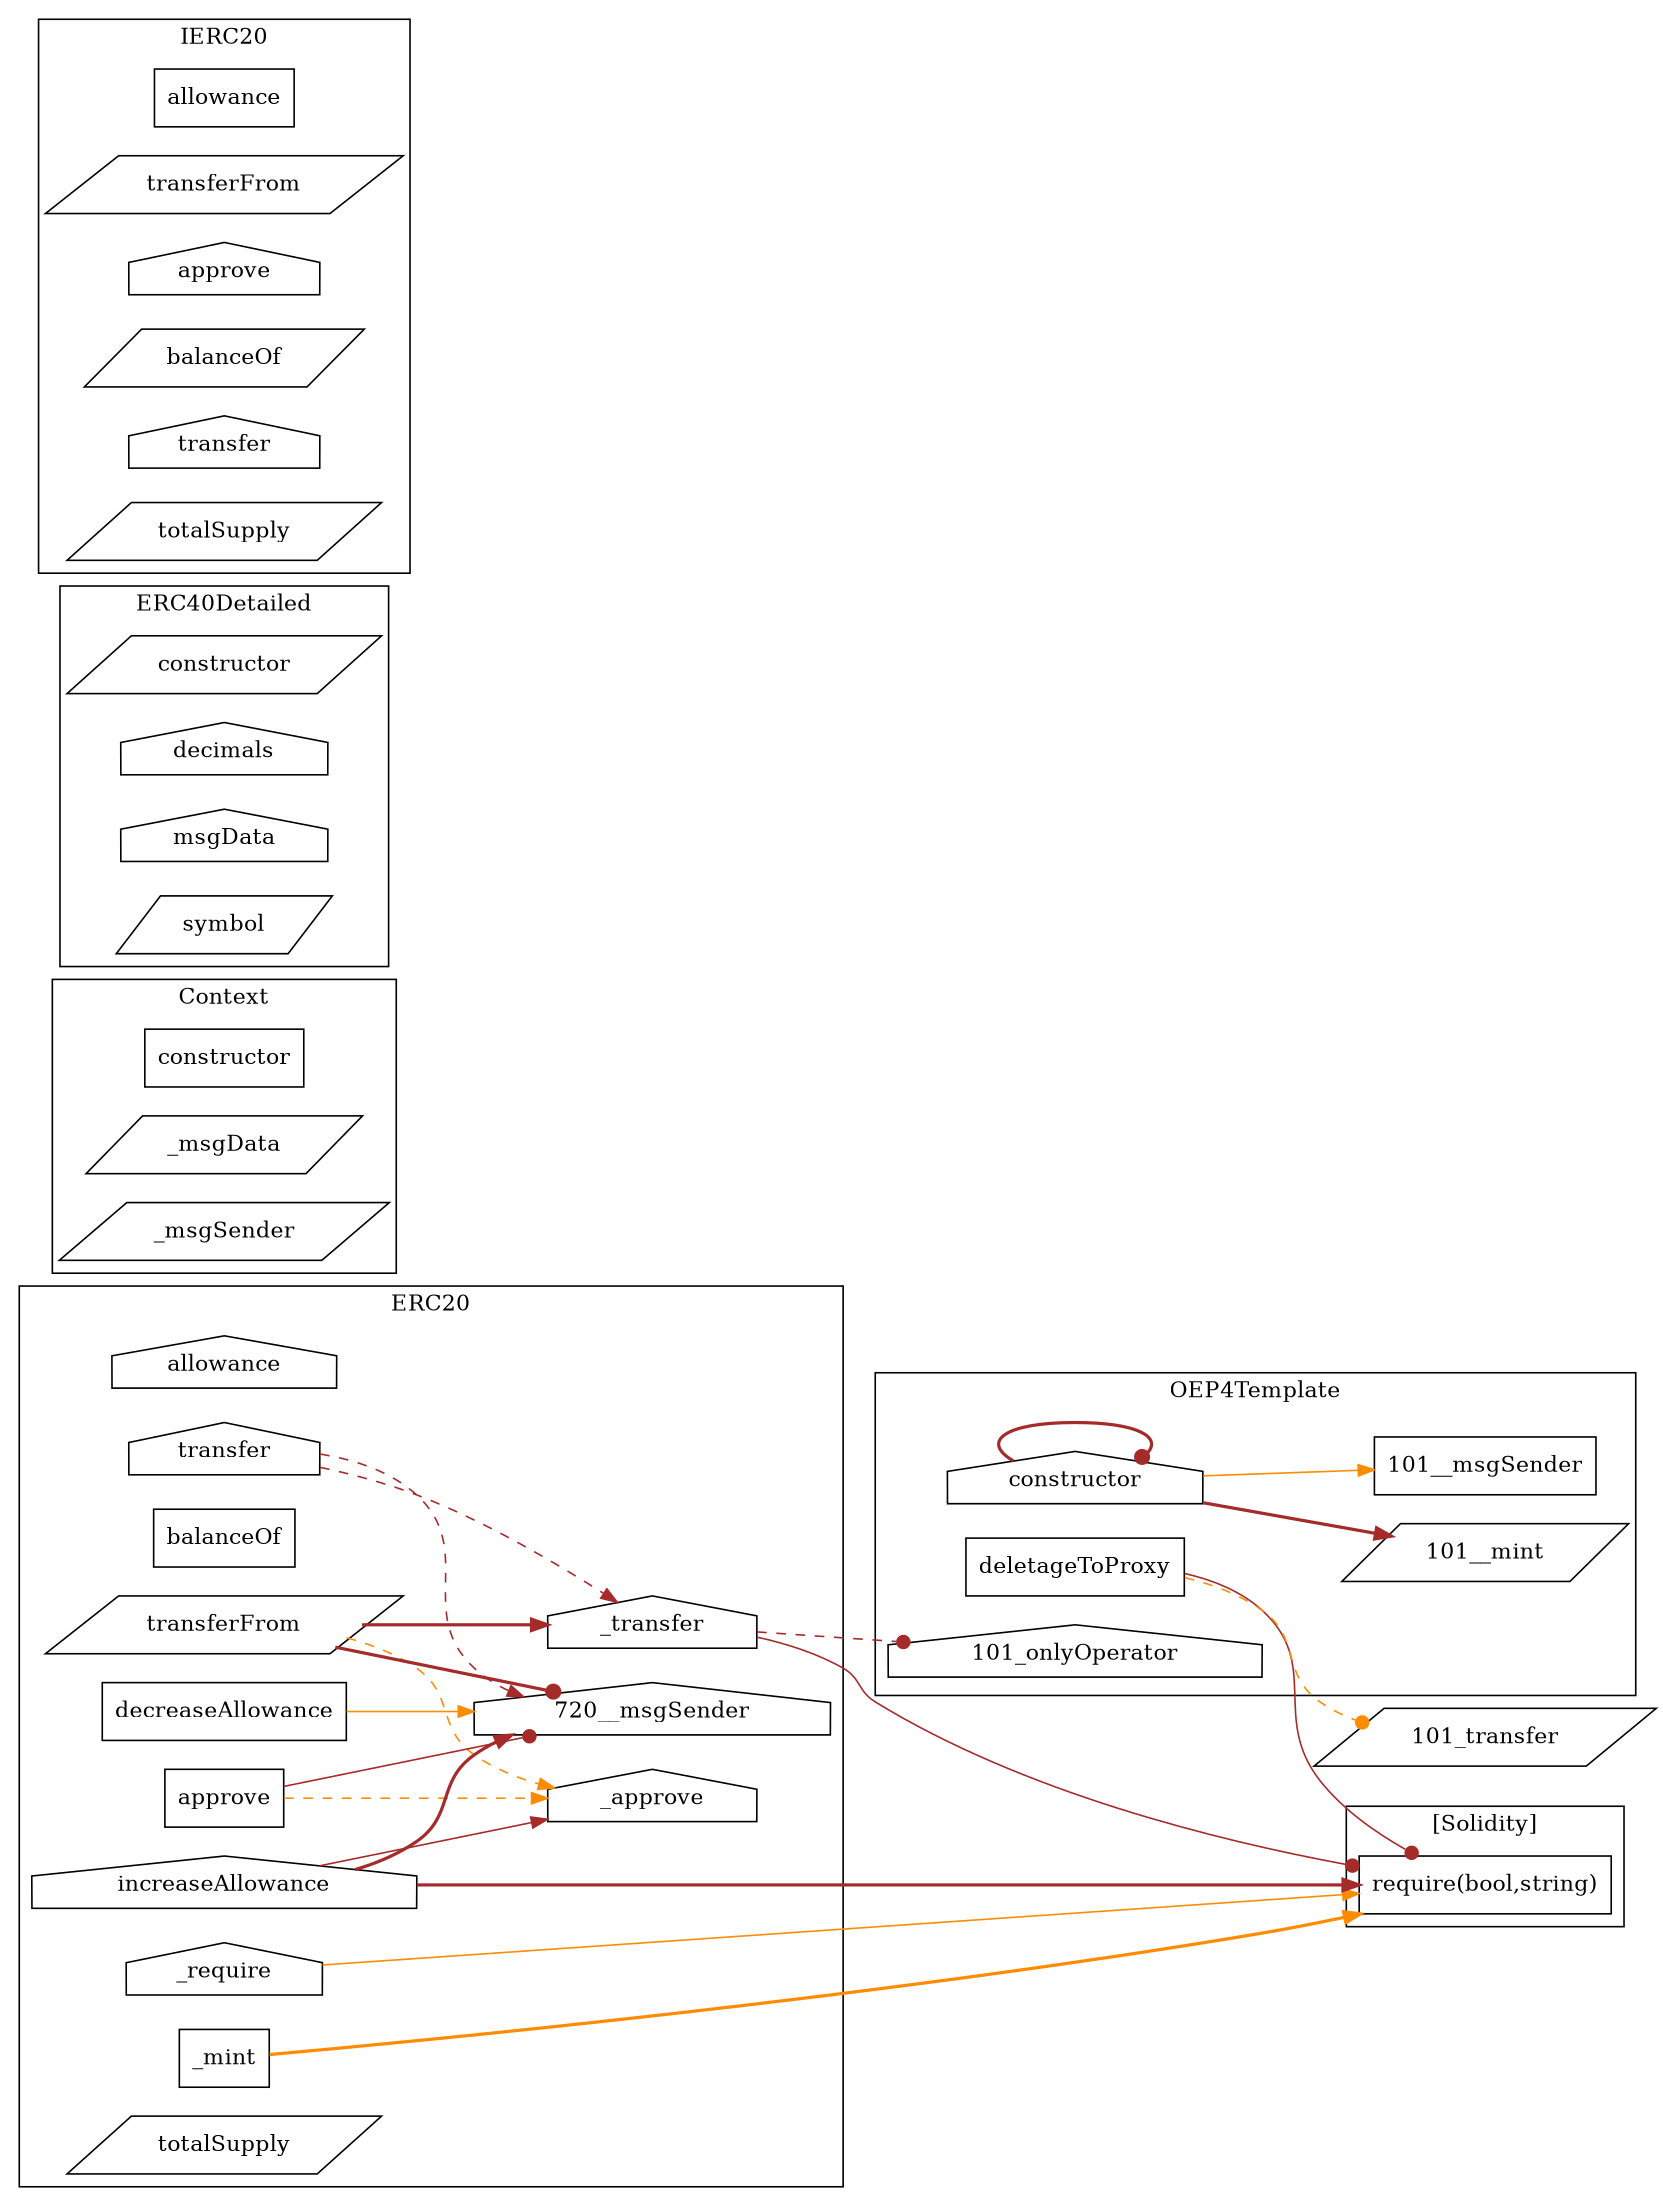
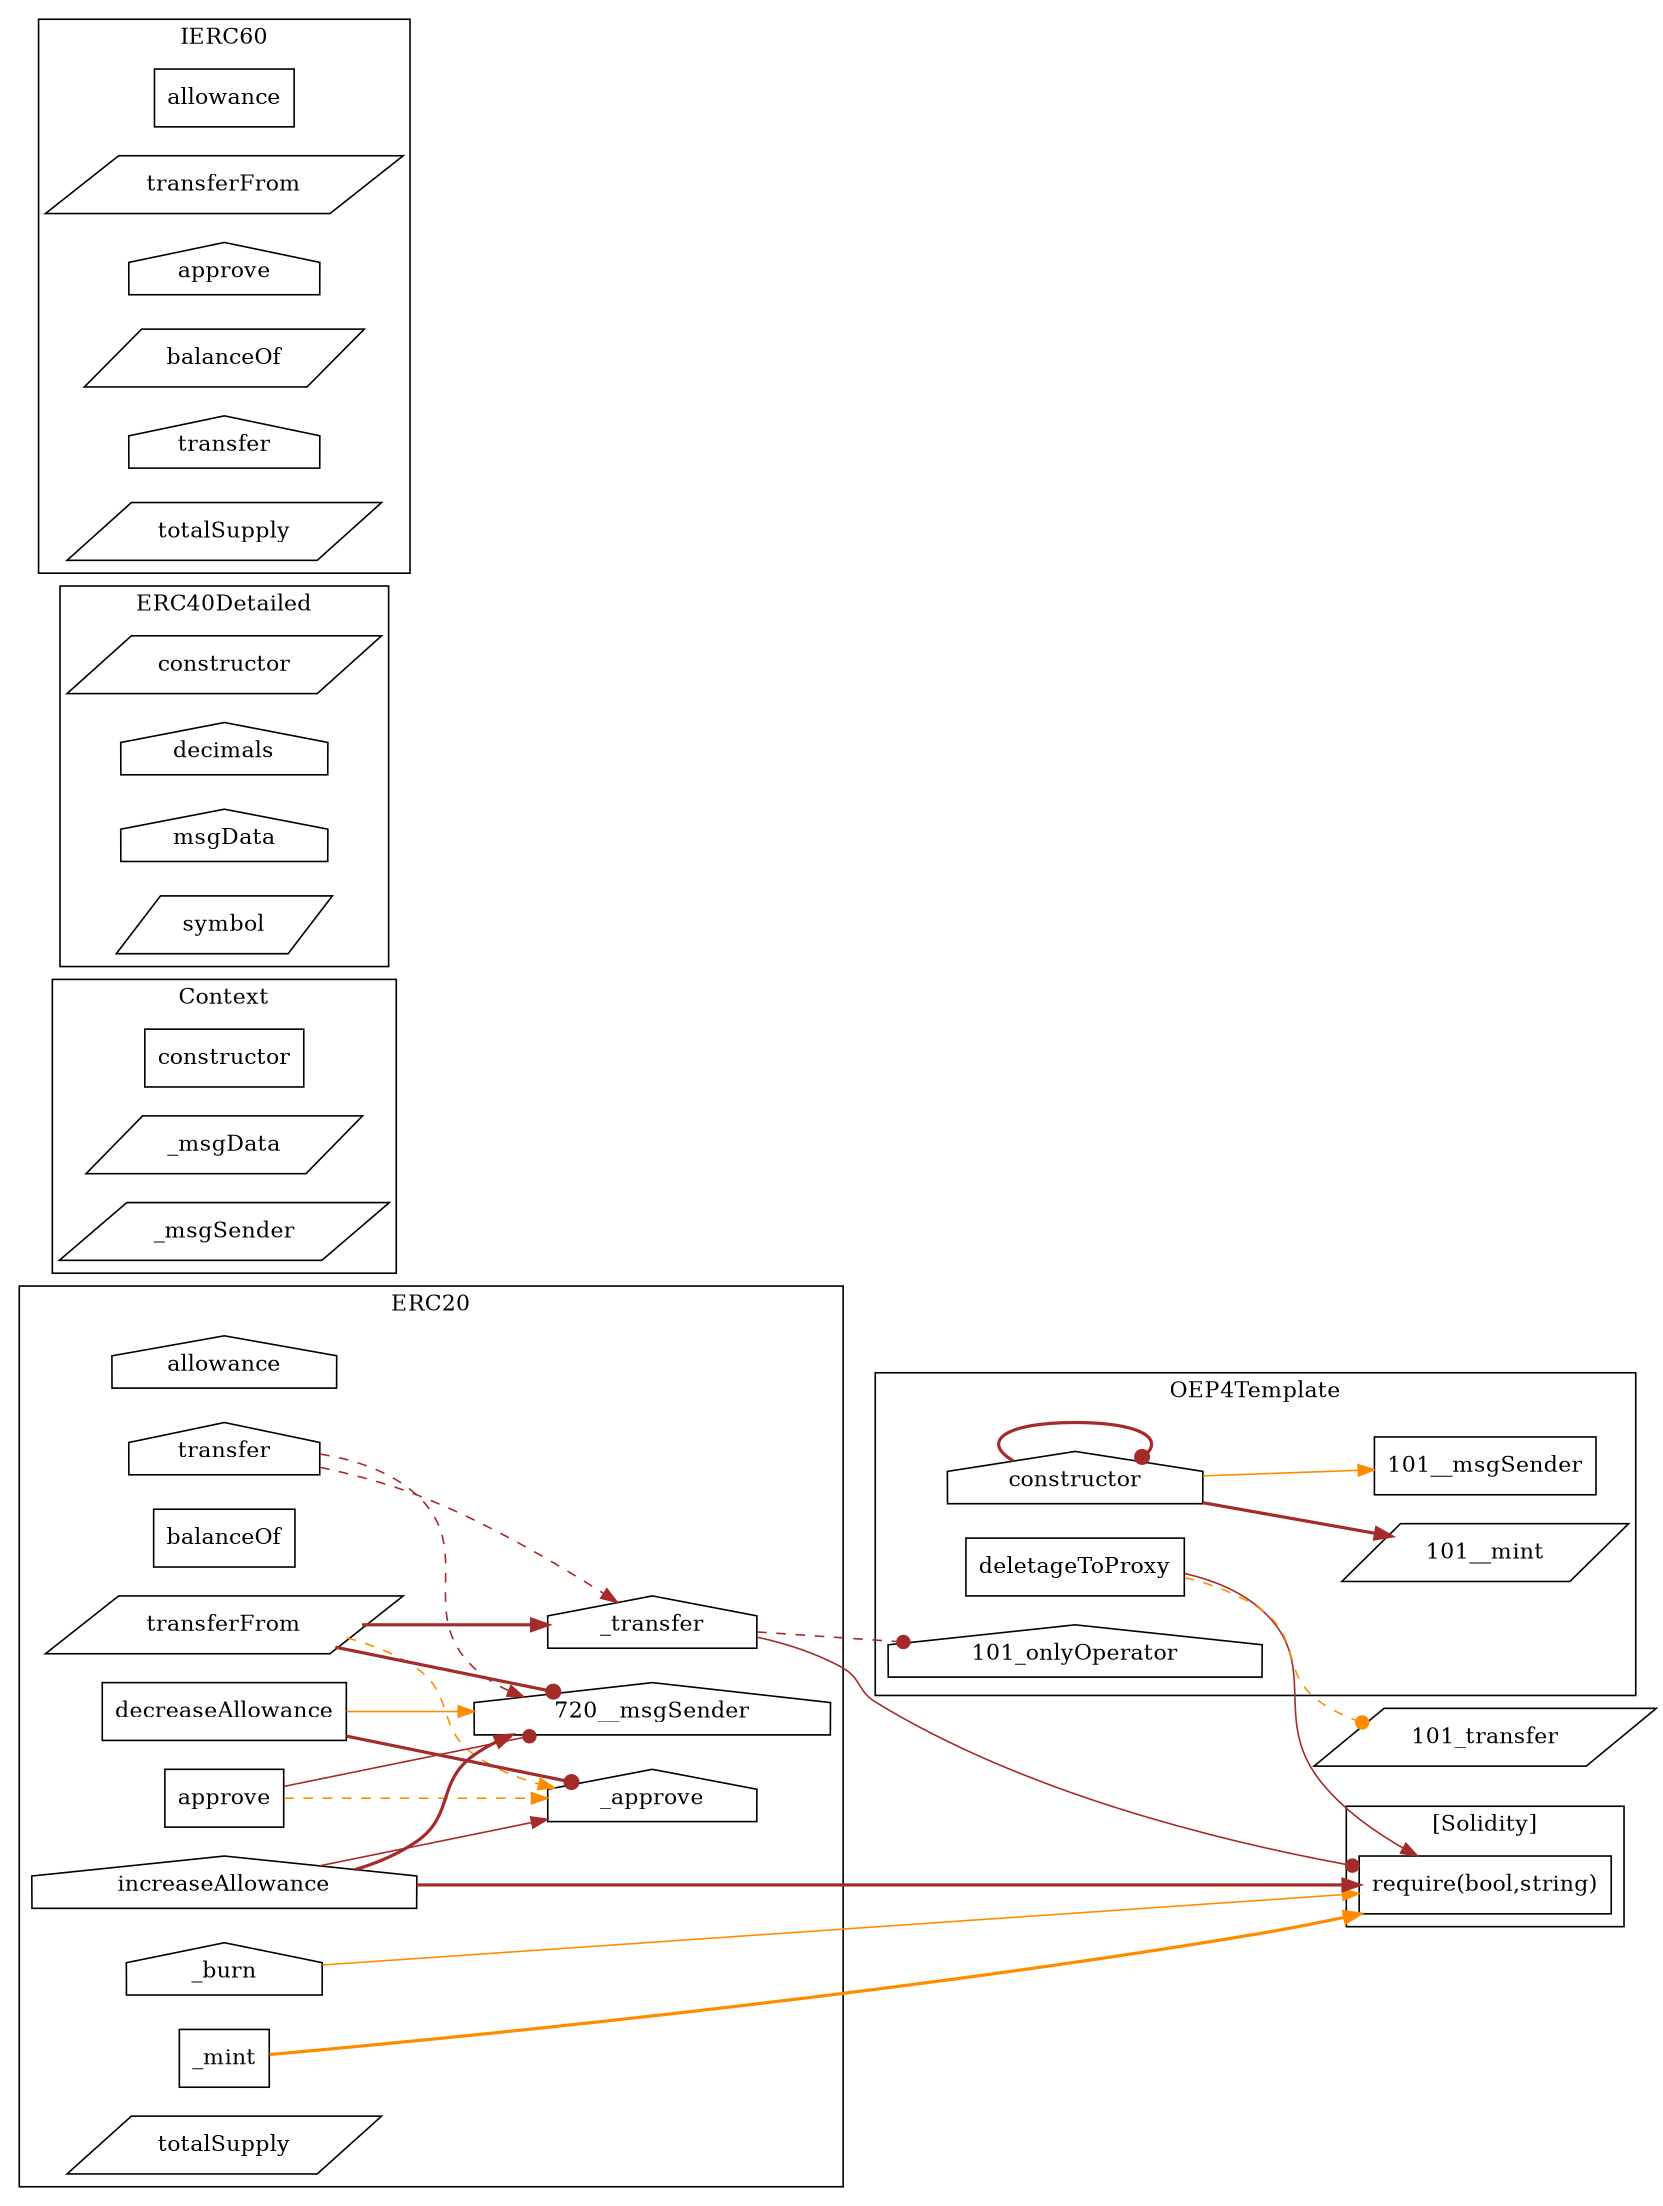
(224, 38) -> (224, 38)
(1295, 1705) -> (1295, 1705)
none -> (412, 1750)
(224, 1972) -> (224, 1972)
